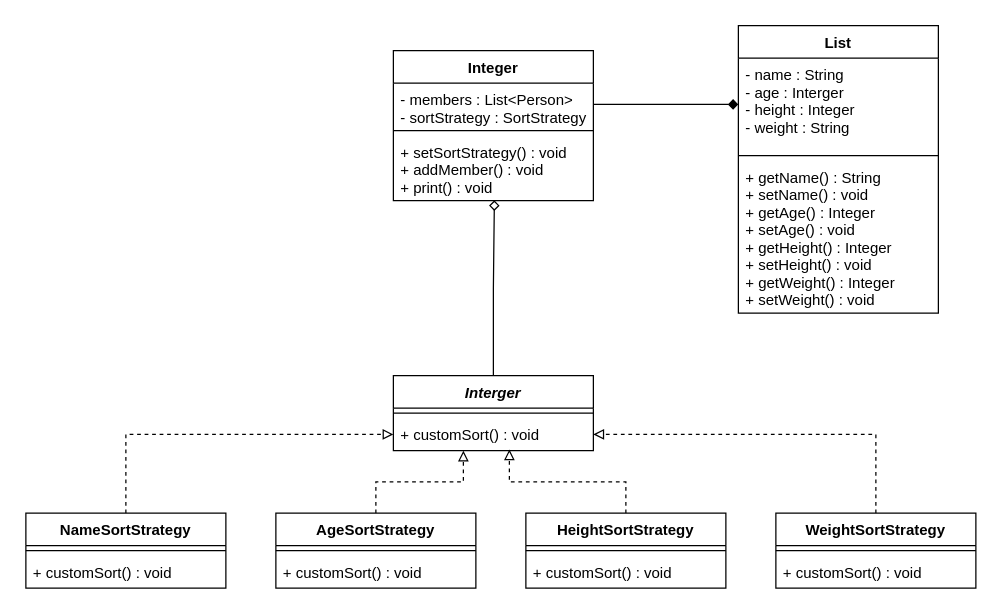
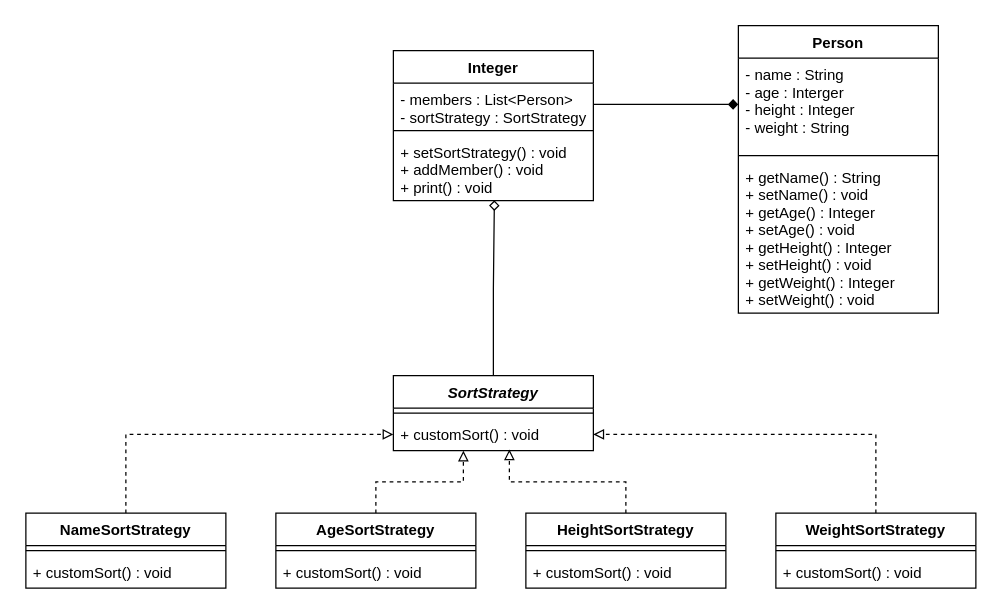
(838, 43) -> (838, 43)
(493, 393) -> (493, 393)
